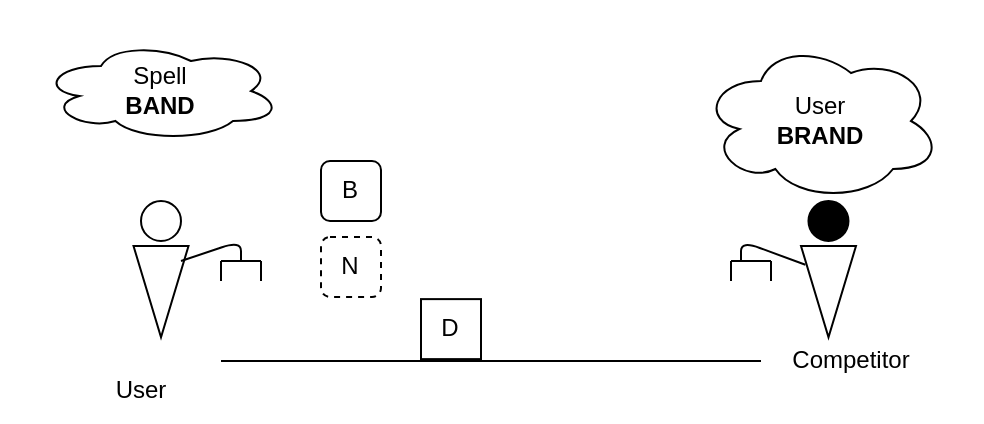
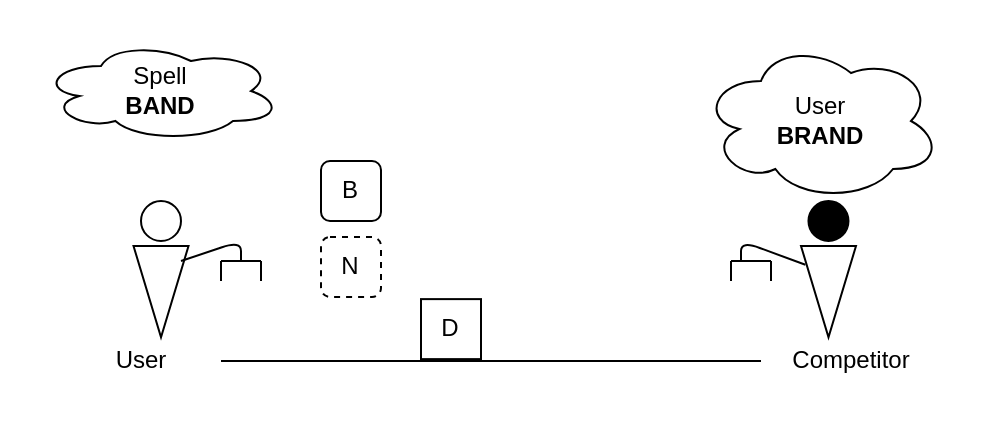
(141, 391) -> (141, 361)
